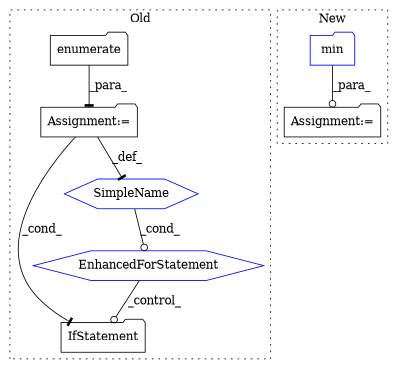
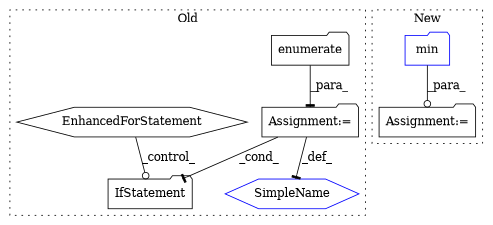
(139, 226) -> none
(148, 266) -> (132, 122)
